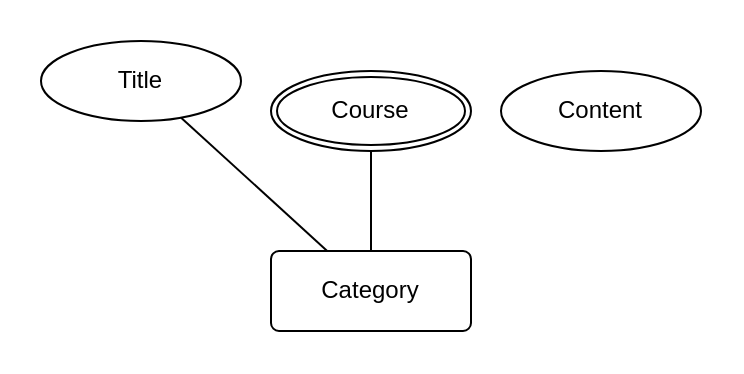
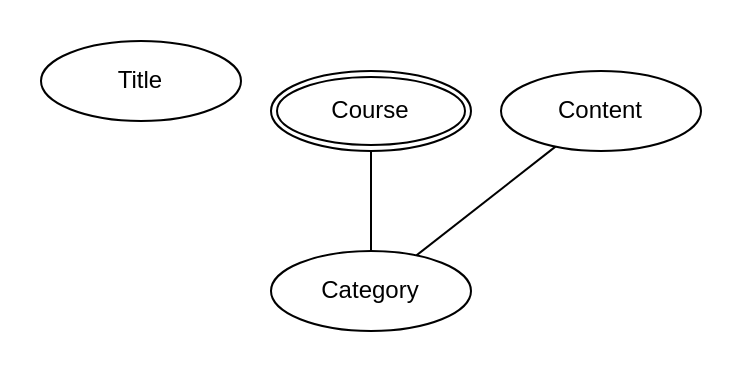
(254, 184) -> none
none -> (486, 201)
(371, 291) -> (371, 291)
